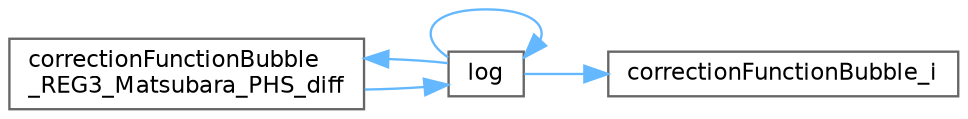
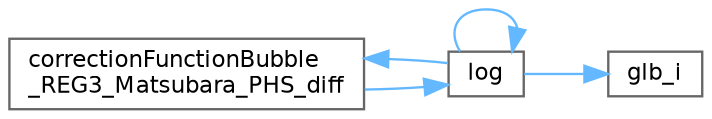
(783, 74) -> (655, 74)
